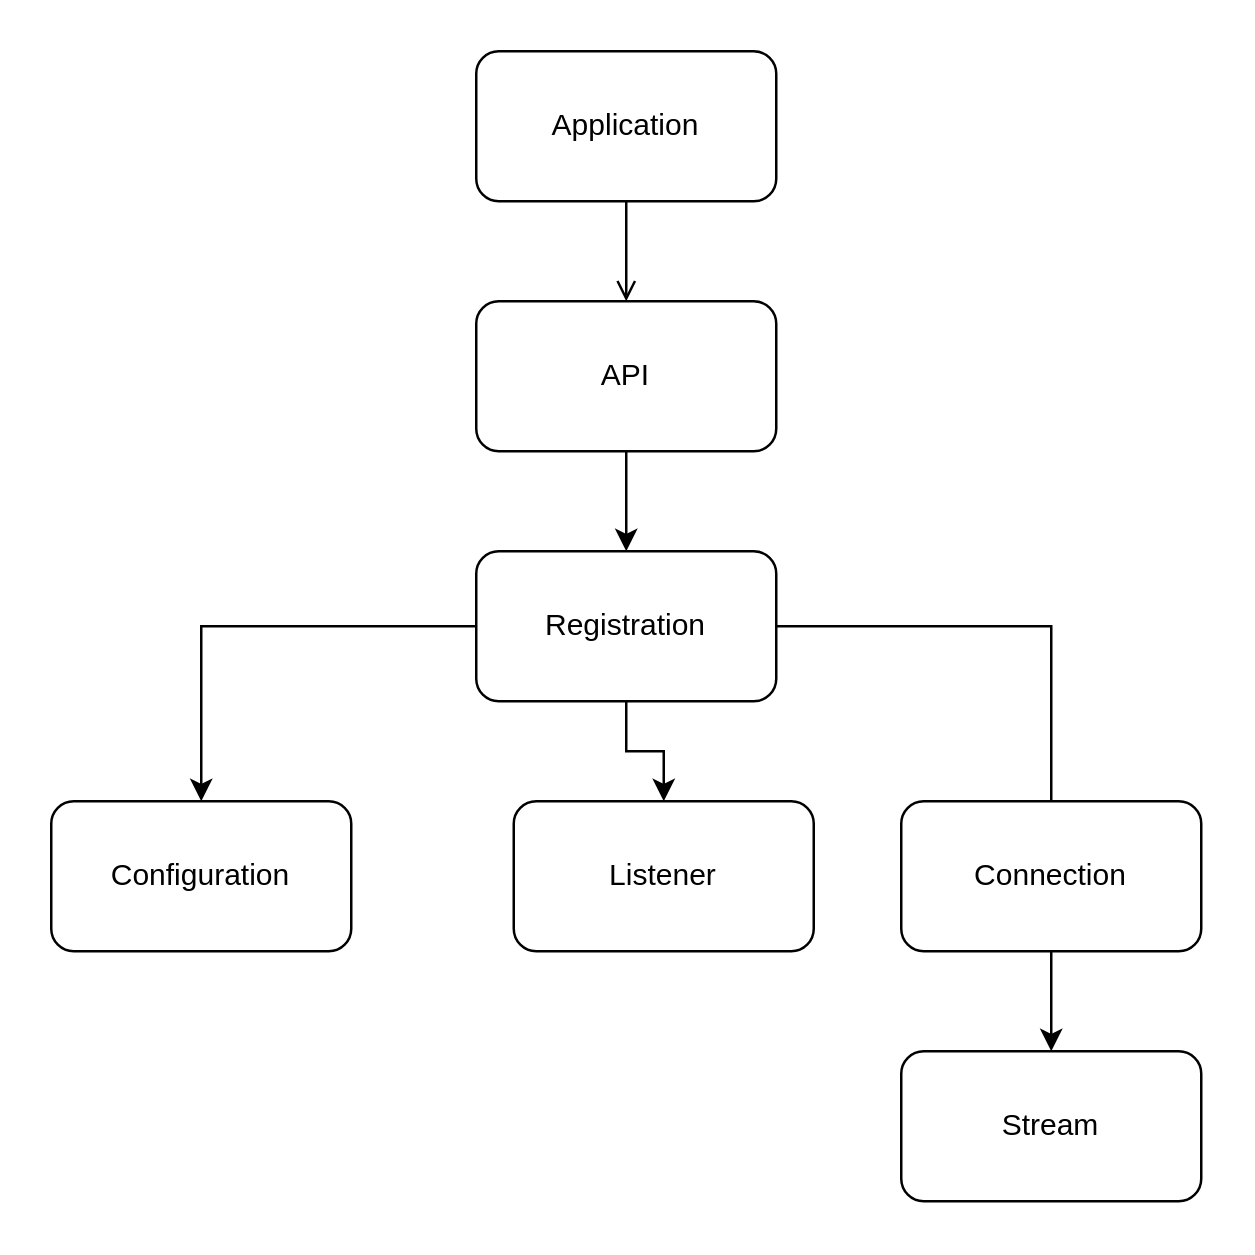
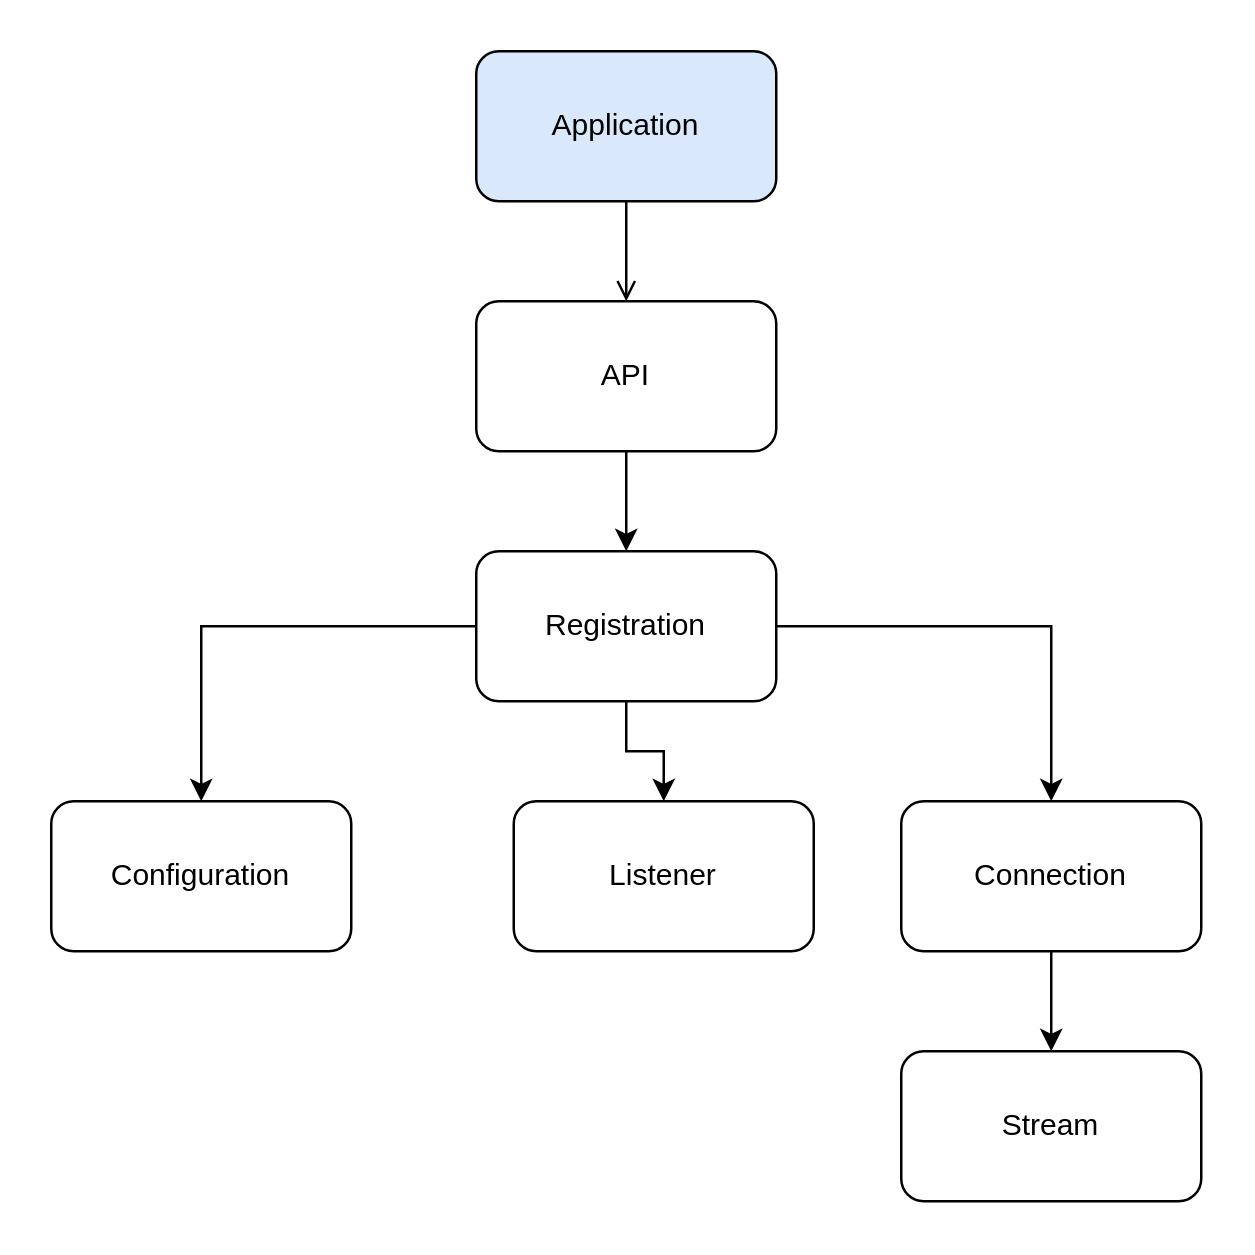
(626, 126) -> (626, 126)
(1051, 790) -> (1051, 783)
